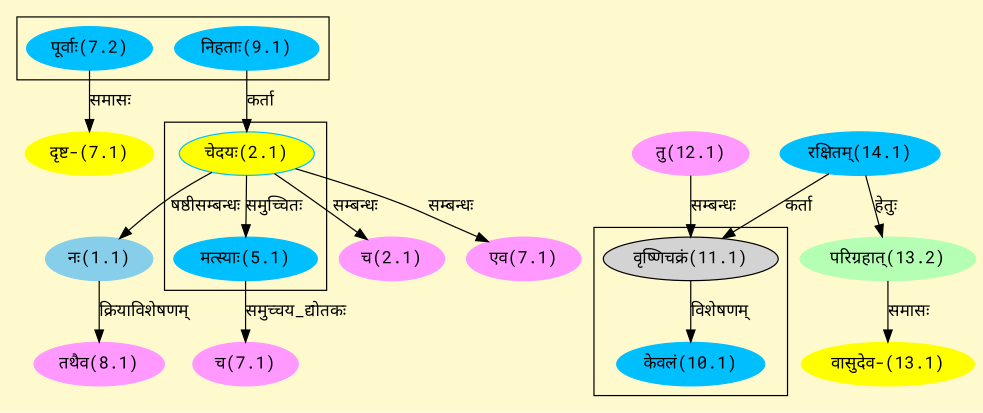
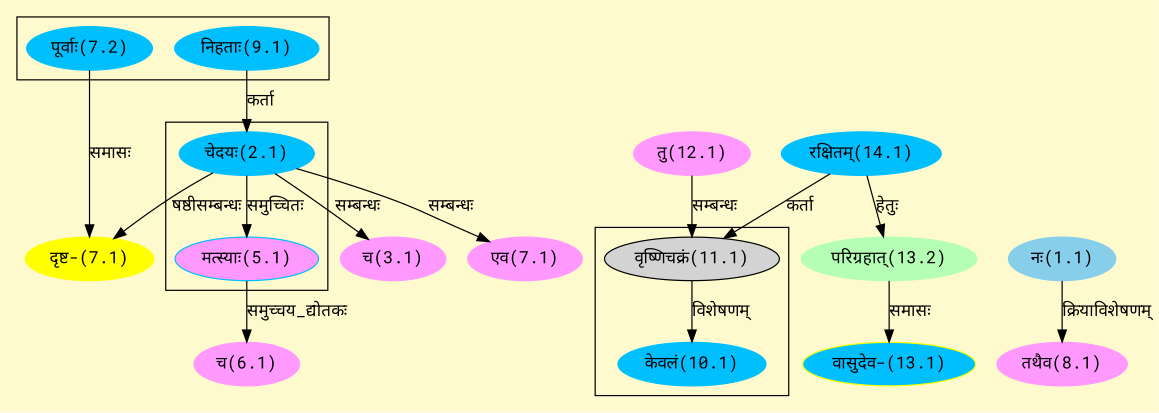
(247, 154) -> (247, 154)
(173, 196) -> (174, 196)
(246, 259) -> (247, 259)
(392, 259) -> (393, 259)
(246, 364) -> (247, 364)
(888, 364) -> (889, 364)
